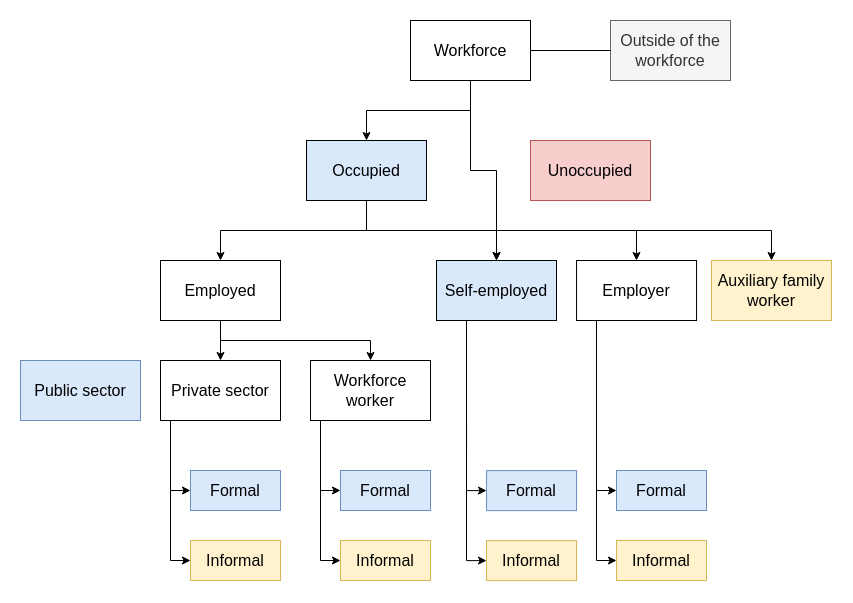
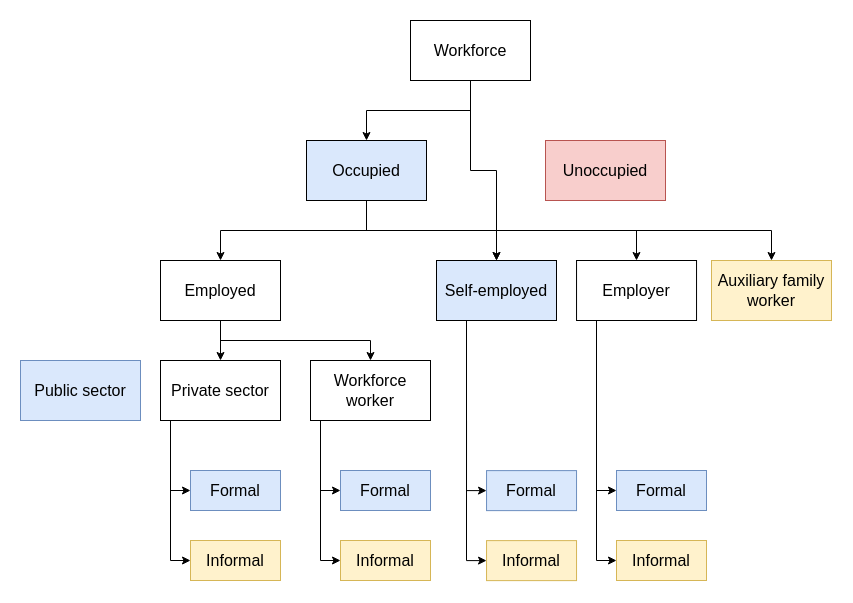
(571, 51) -> none
(671, 51) -> none
(591, 171) -> (606, 171)
